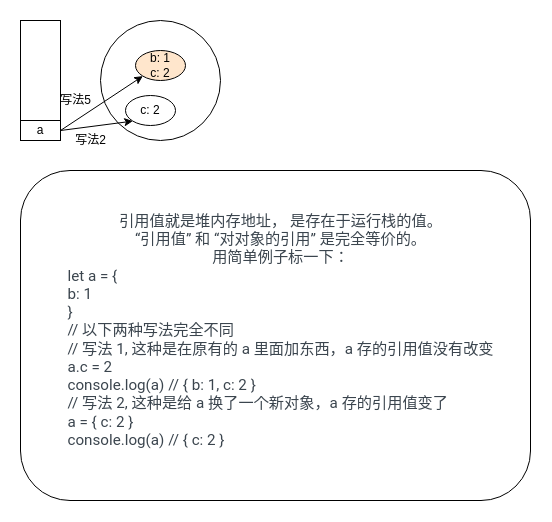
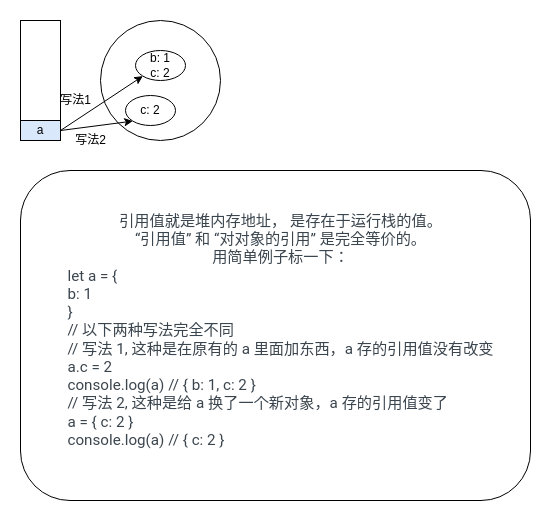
(161, 66) -> (161, 66)
(76, 101) -> (76, 101)
(41, 131) -> (41, 131)
